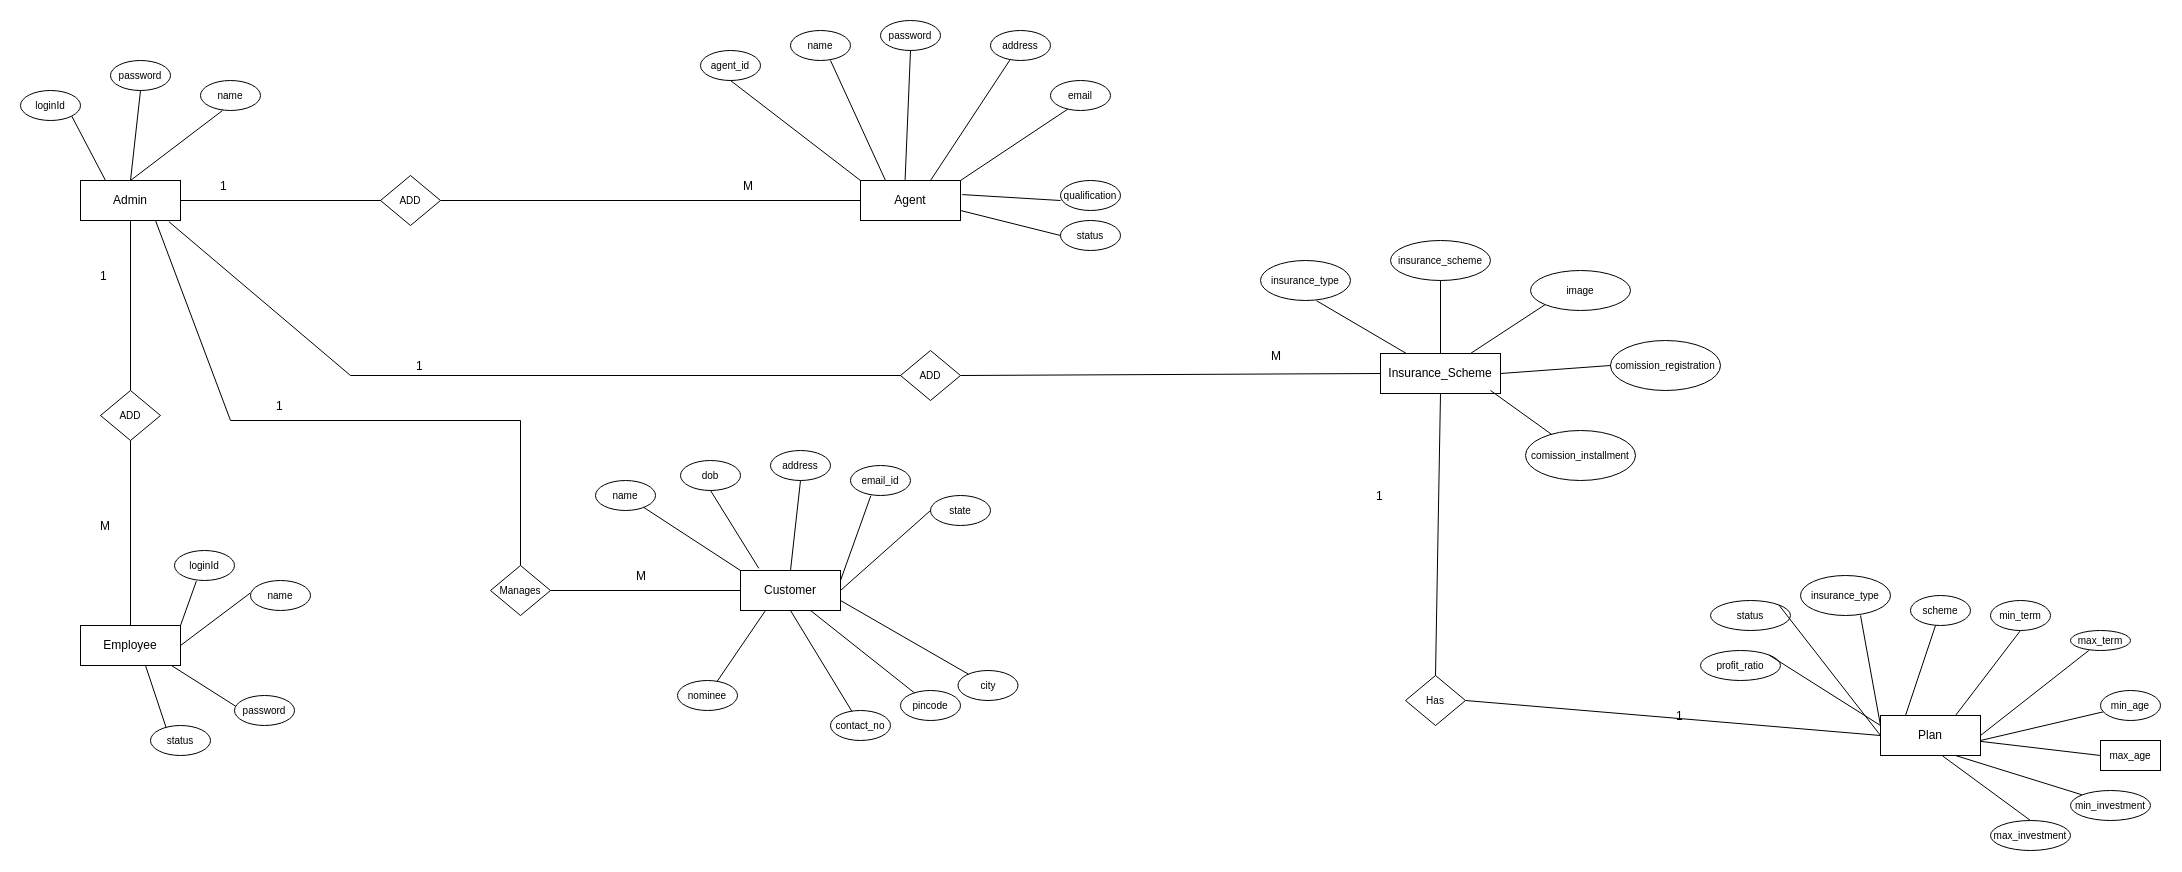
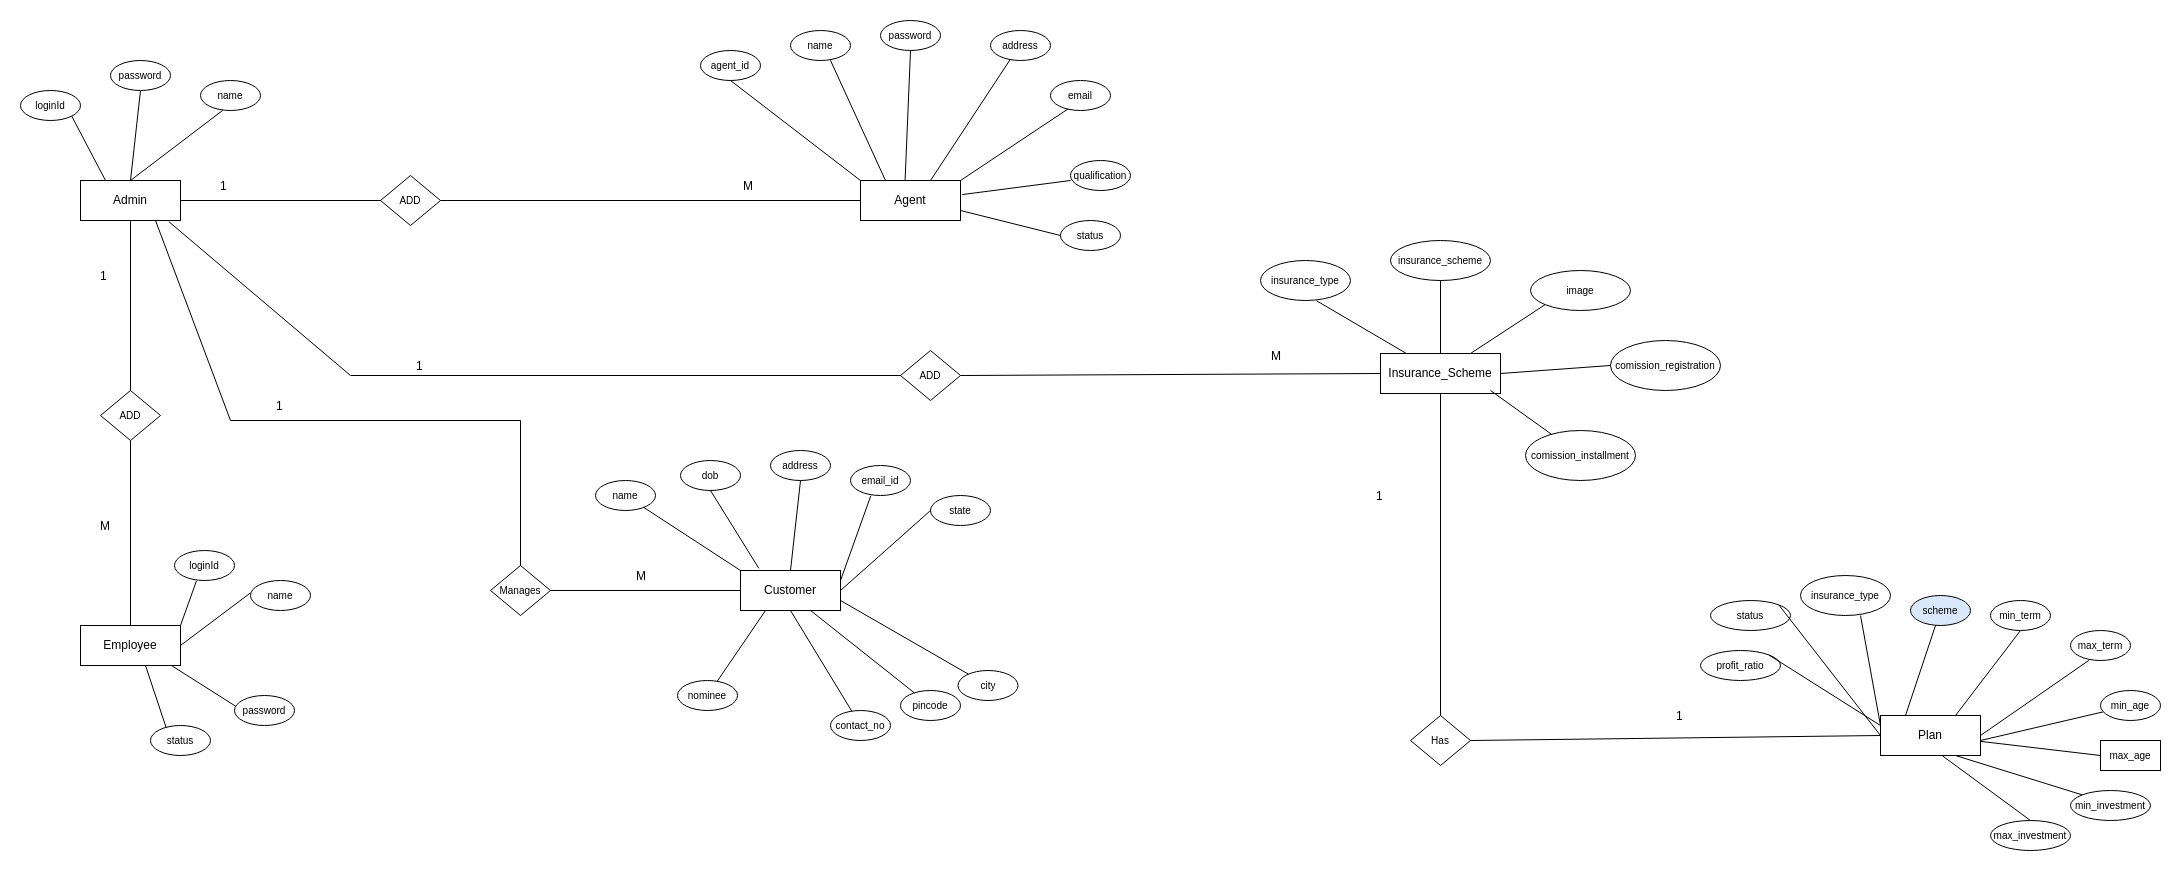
(1091, 196) -> (1101, 176)
(1941, 611) -> (1941, 611)
(2101, 641) -> (2101, 646)
(1436, 701) -> (1441, 741)
